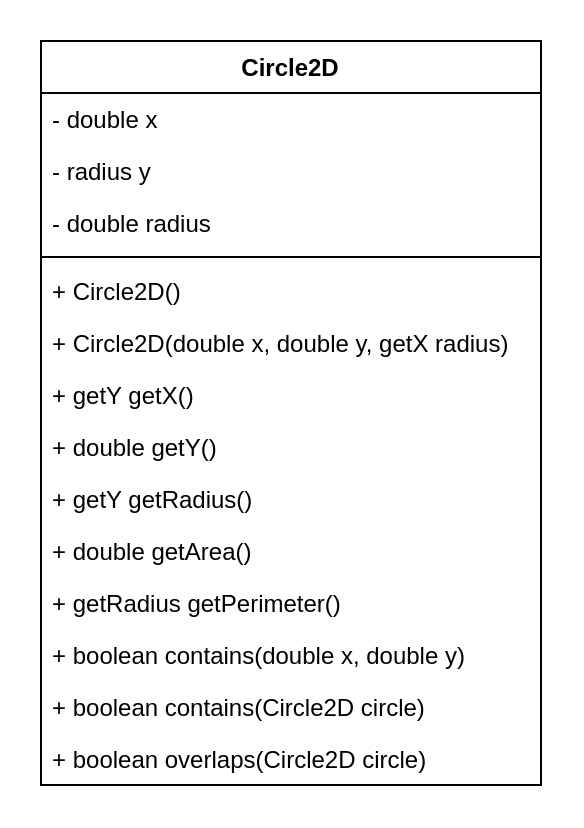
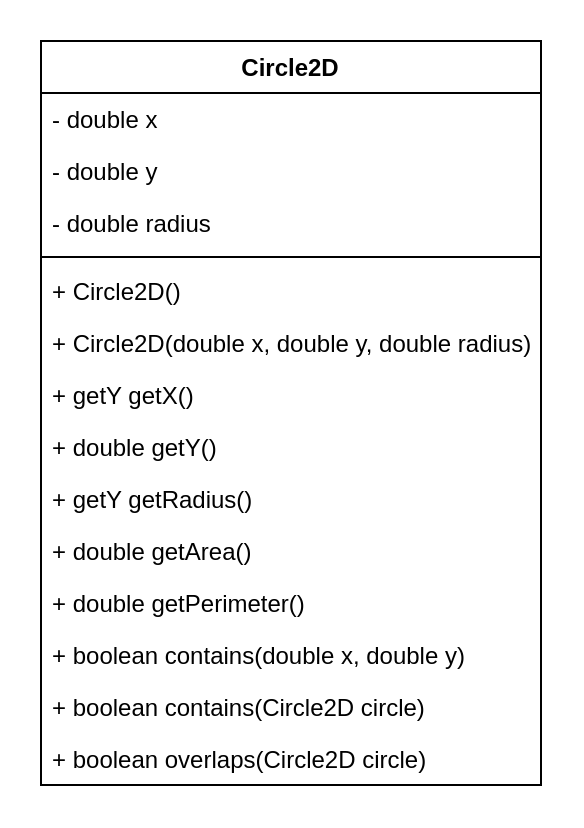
(110, 172) -> (110, 172)
(300, 344) -> (311, 344)
(214, 604) -> (194, 604)
